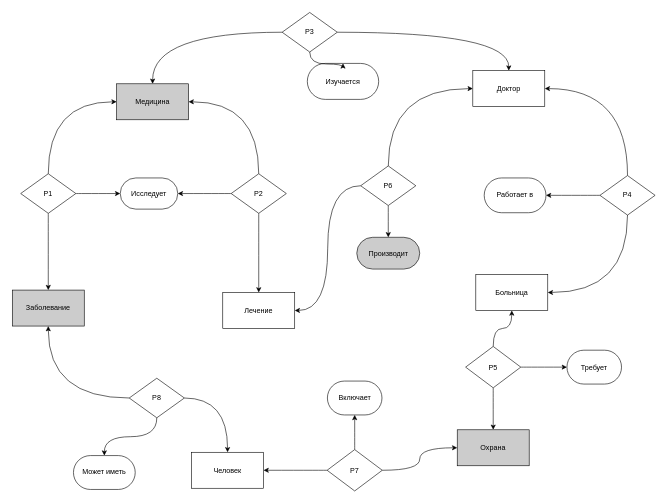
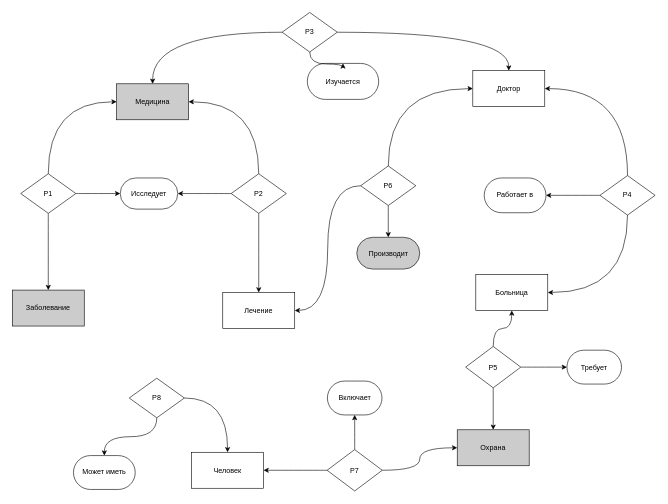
(70, 382) -> none
